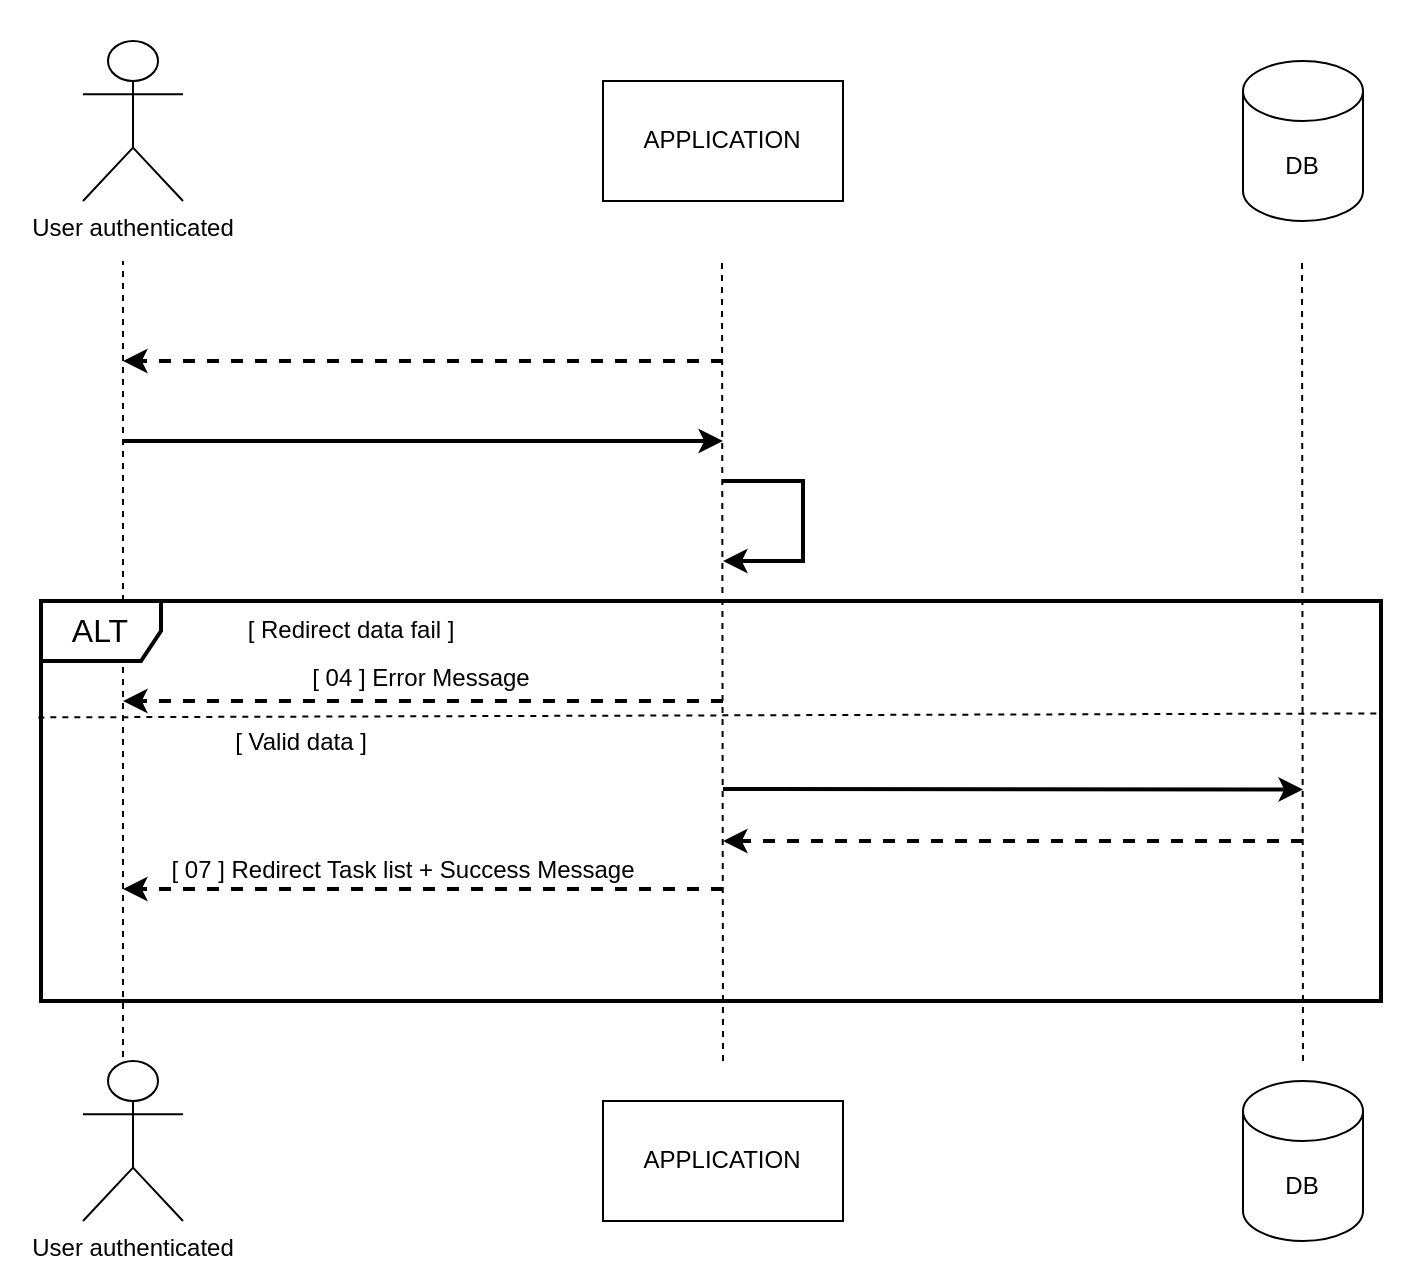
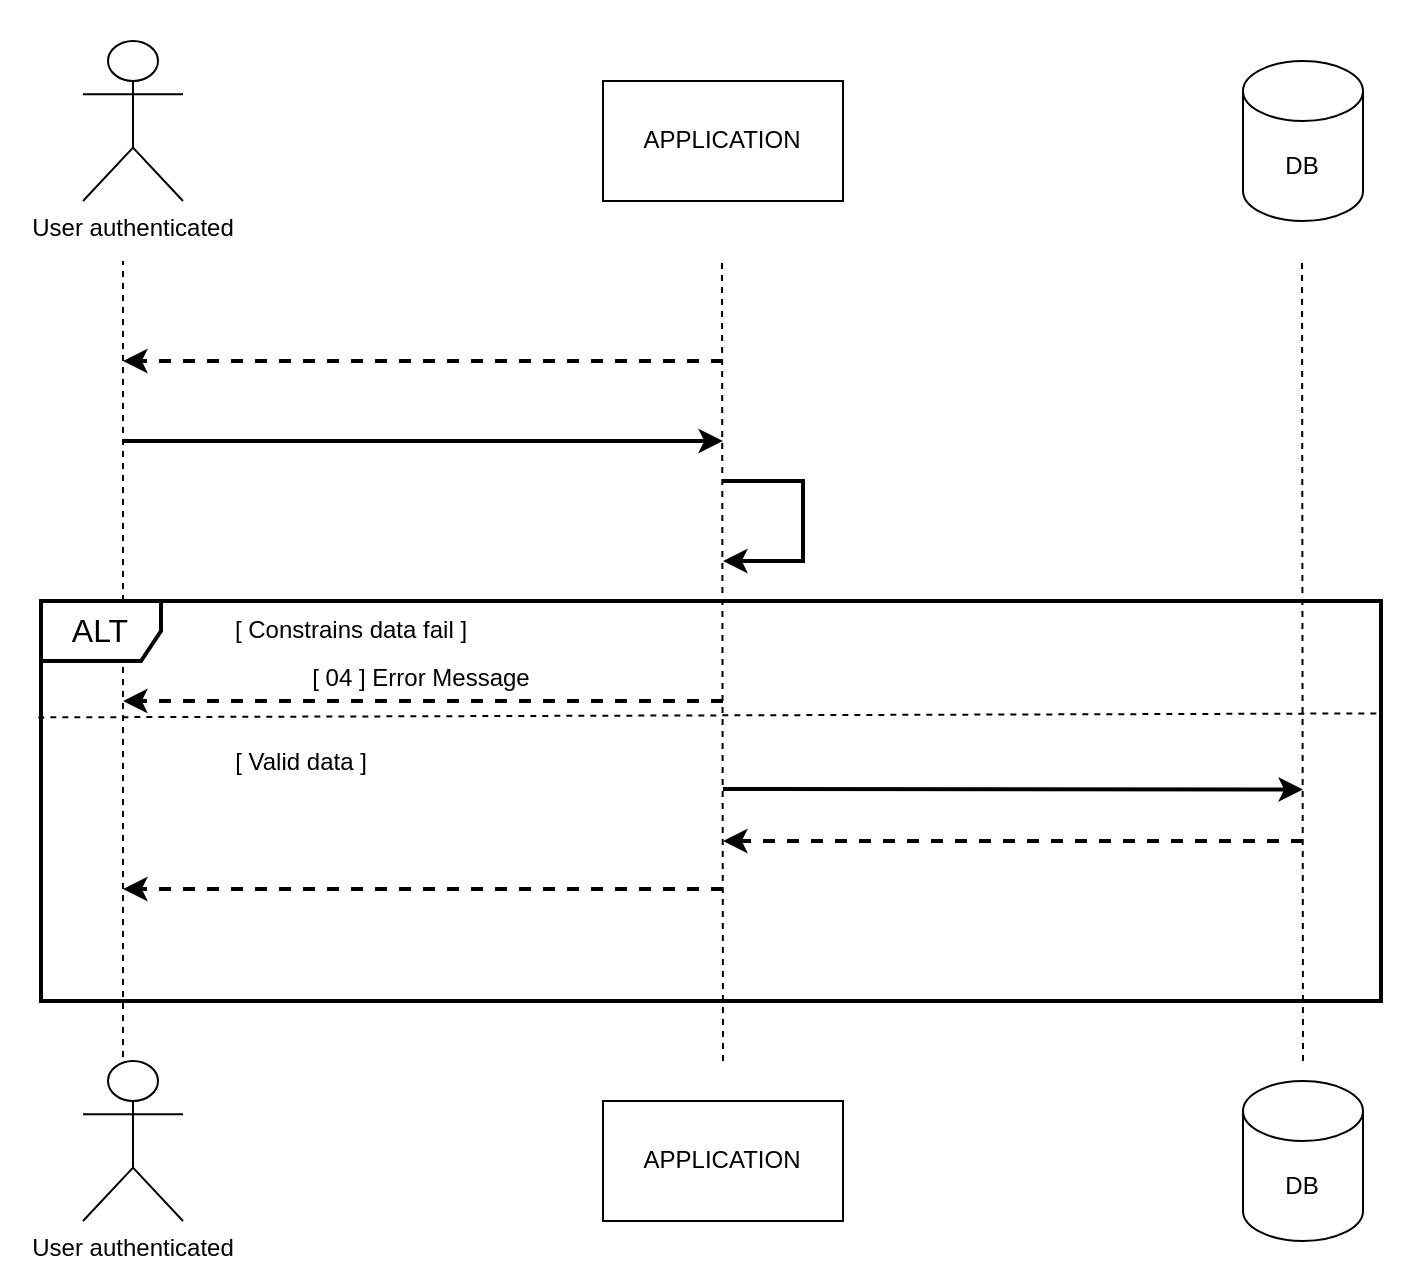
(352, 631) -> (352, 631)
(301, 743) -> (301, 763)
(403, 871) -> none
